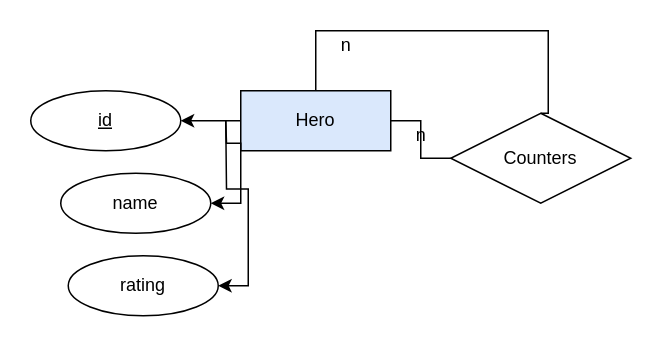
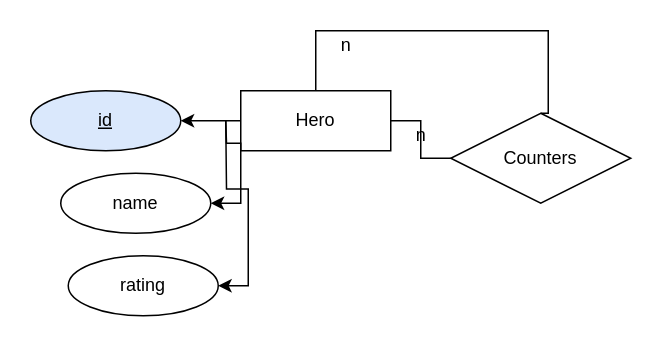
(106, 121) -> (106, 121)
(316, 121) -> (316, 121)
